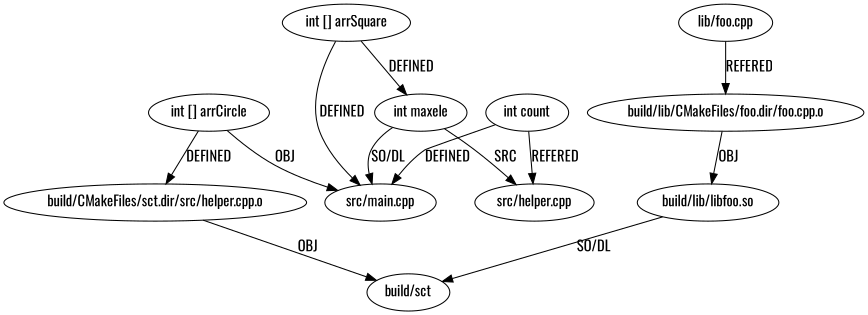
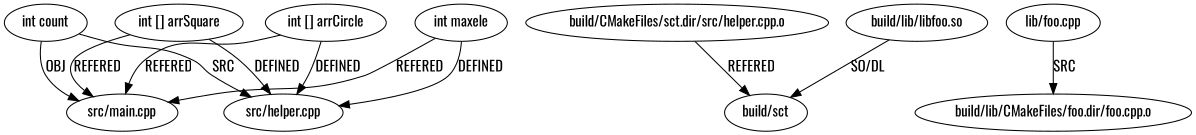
(380, 64) -> (239, 60)
(749, 68) -> (1065, 68)
(342, 113) -> (97, 68)
(718, 152) -> none
(185, 153) -> (313, 64)
(285, 158) -> (169, 68)
(388, 158) -> (420, 68)
(448, 158) -> (56, 68)
(506, 158) -> (481, 68)
(555, 158) -> (224, 68)
(308, 247) -> (752, 68)
